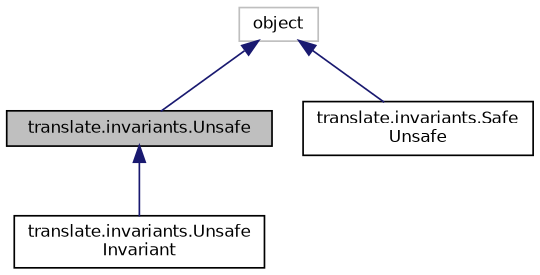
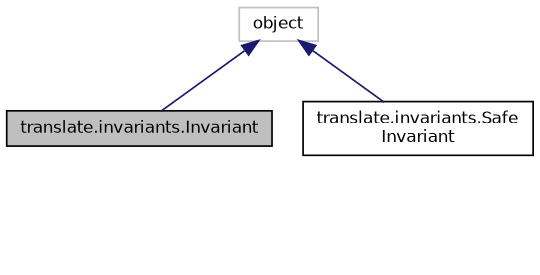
(139, 128) -> (139, 128)
(418, 128) -> (418, 128)
(139, 242) -> none
